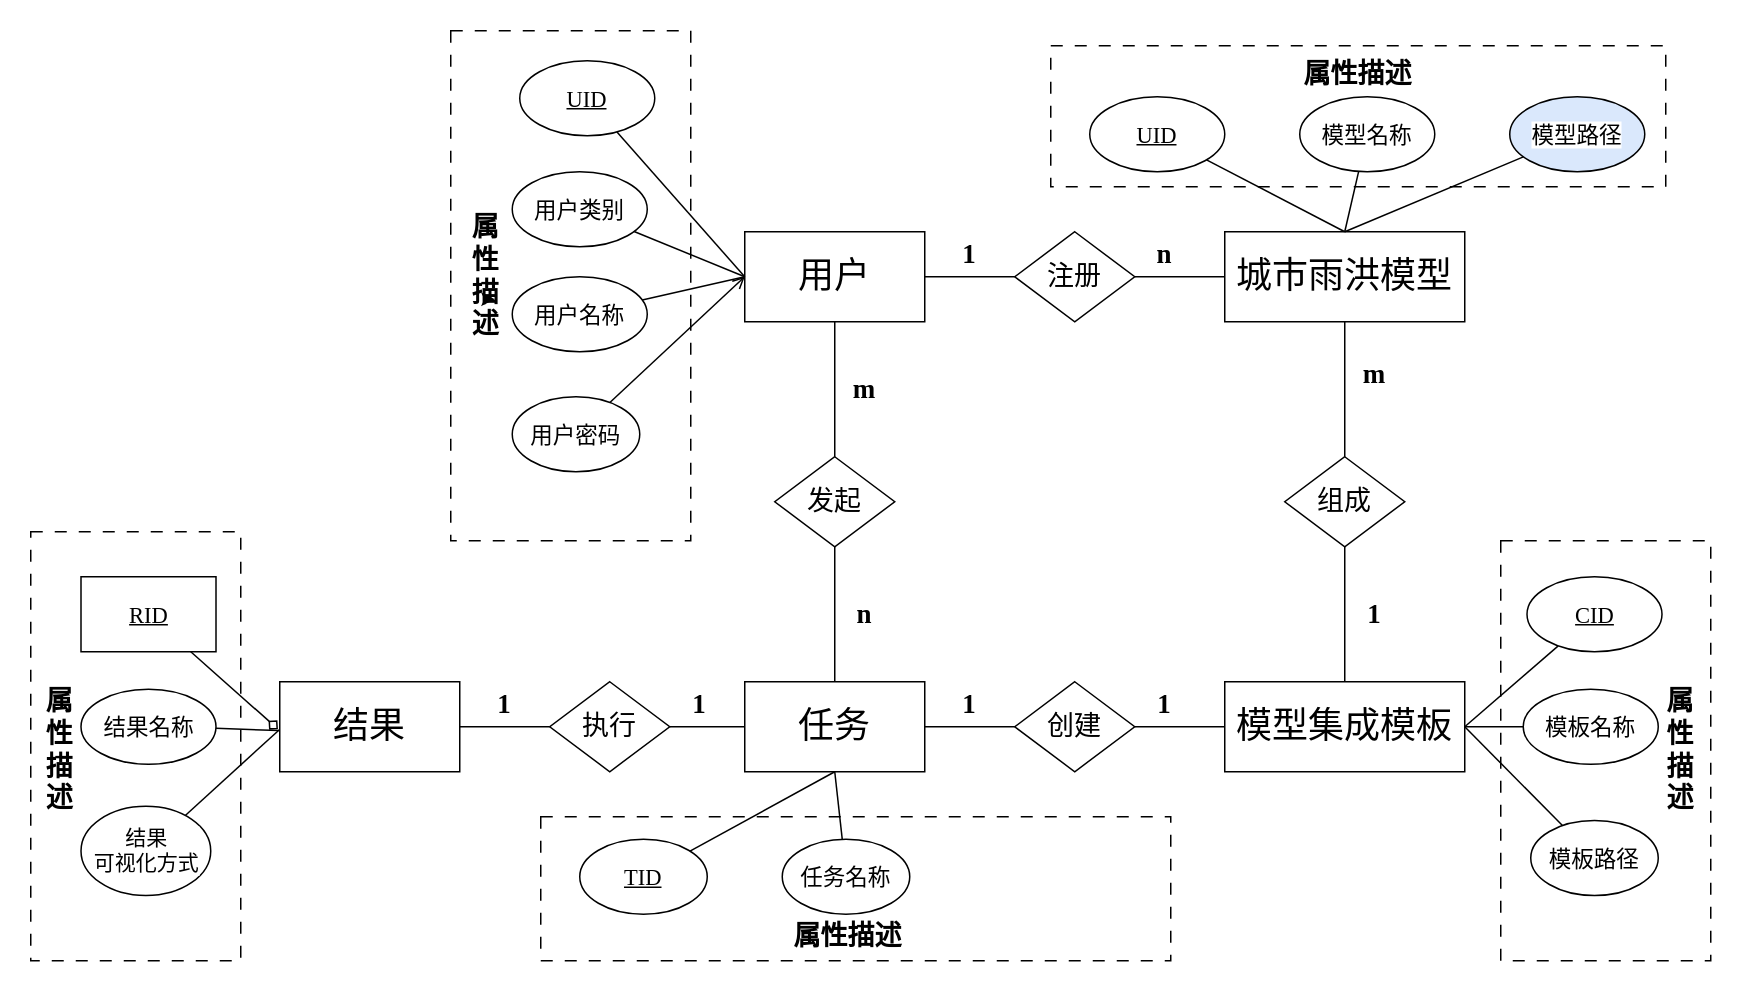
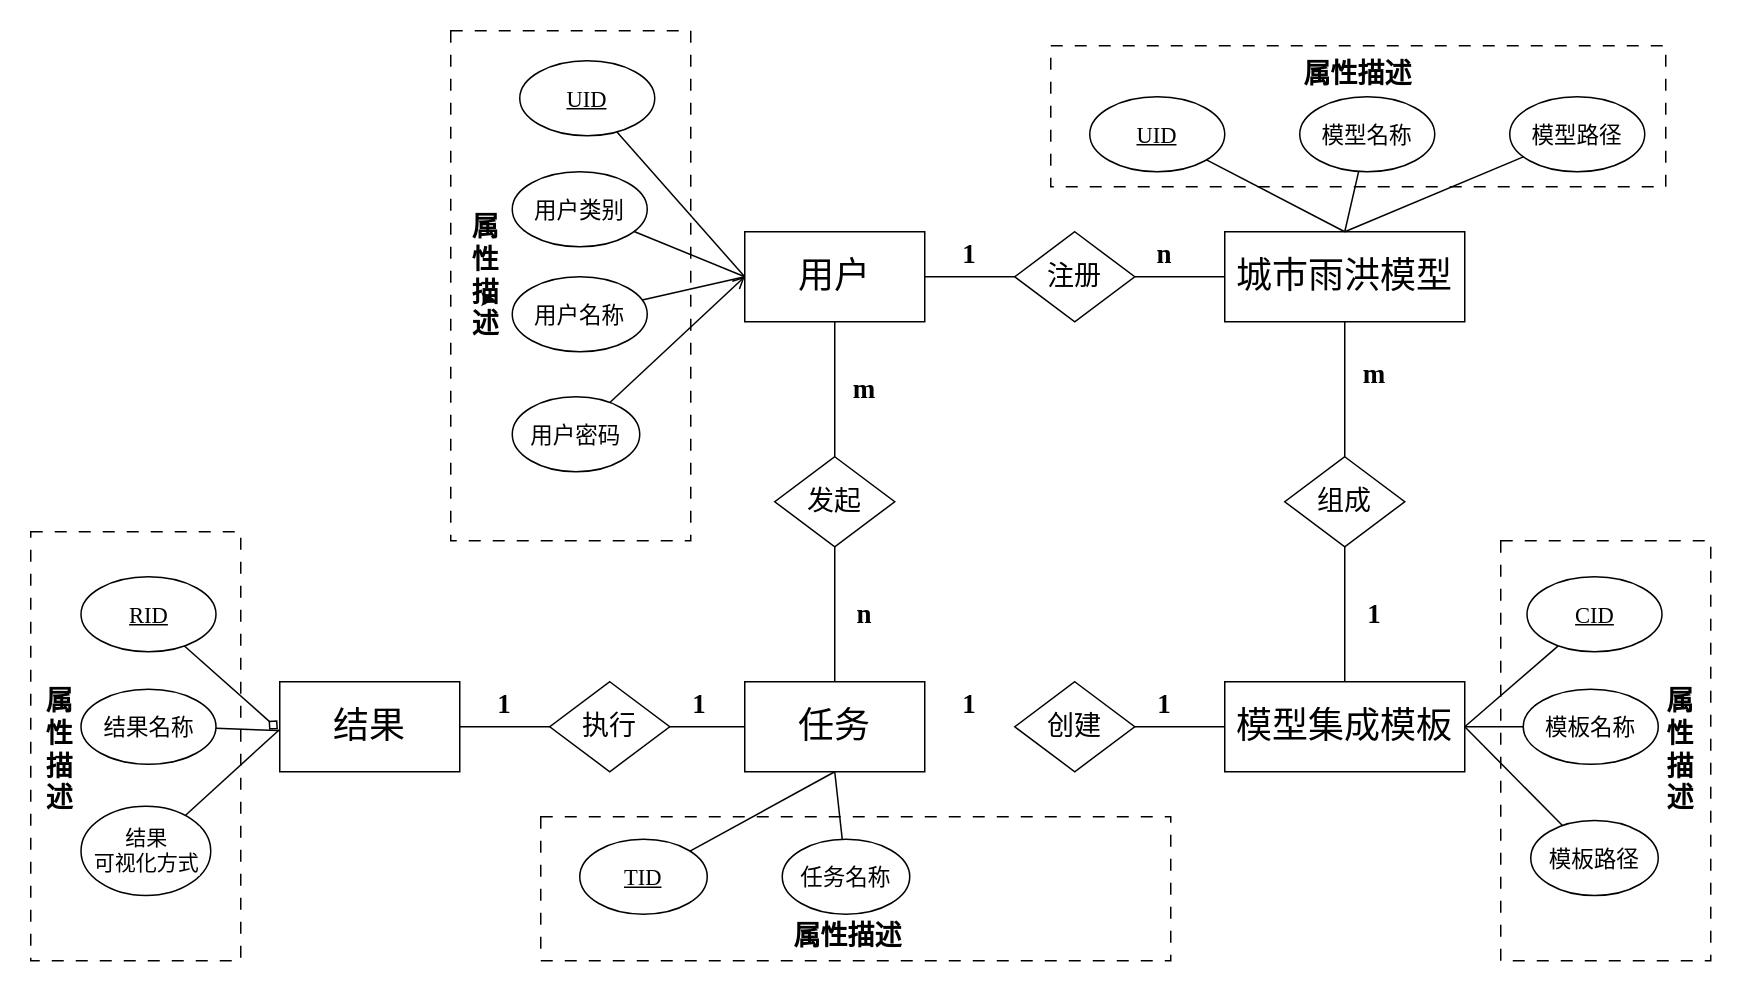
(1577, 134) -> (1577, 134)
(149, 614) -> (149, 614)
(970, 727) -> none
